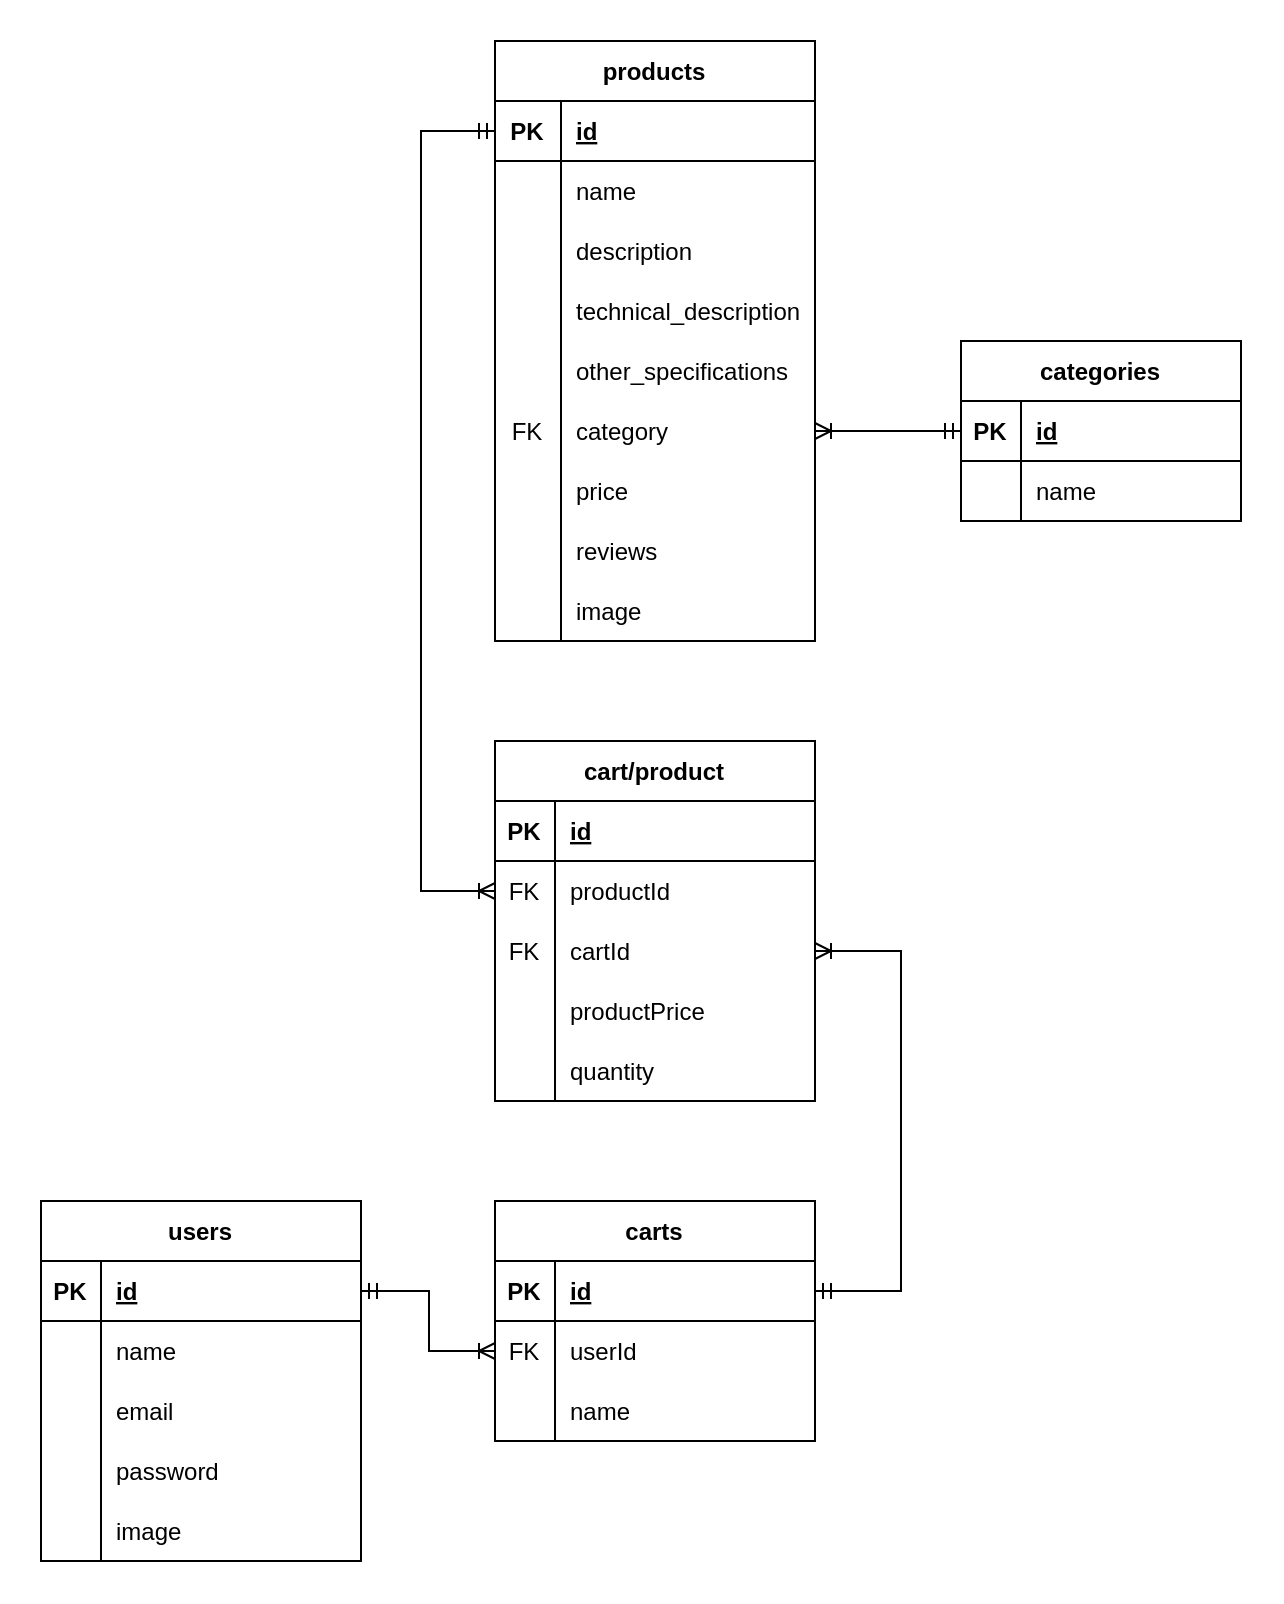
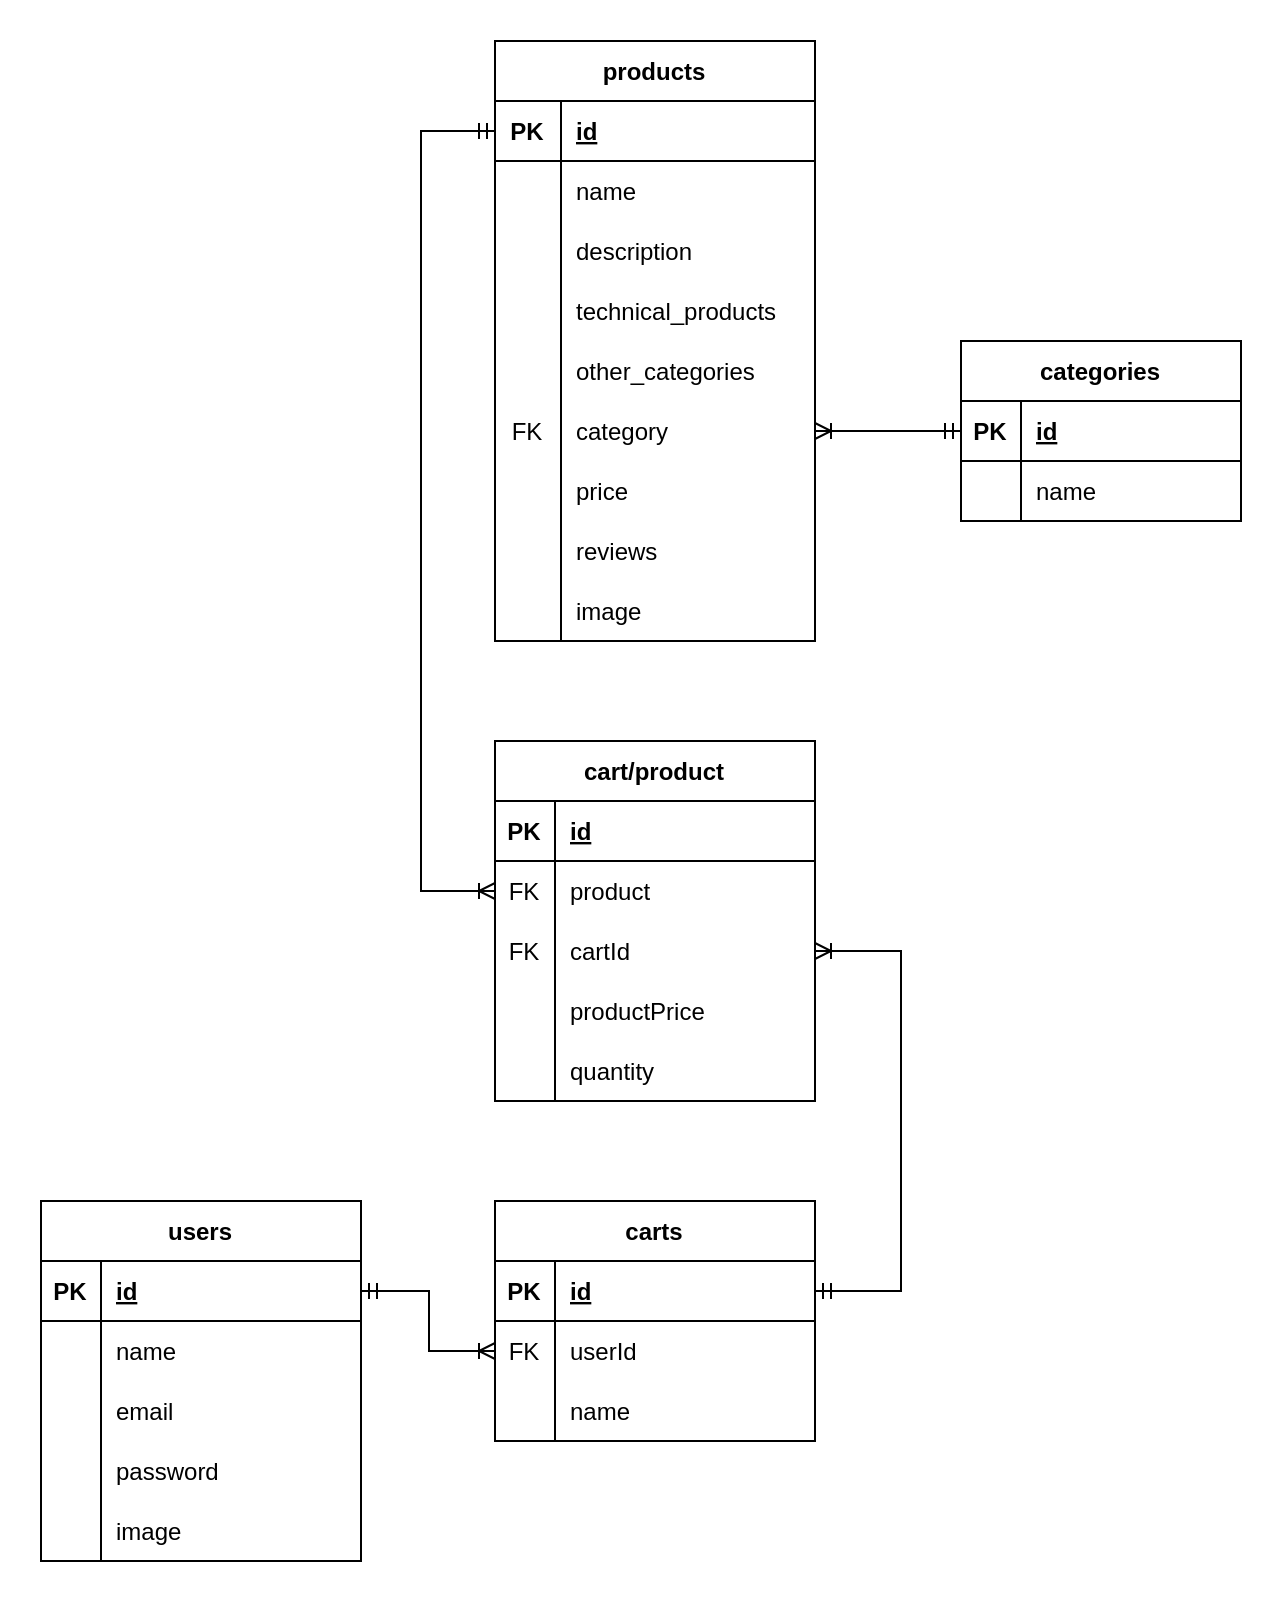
(705, 312) -> (691, 312)
(701, 372) -> (680, 372)
(630, 892) -> (617, 892)
